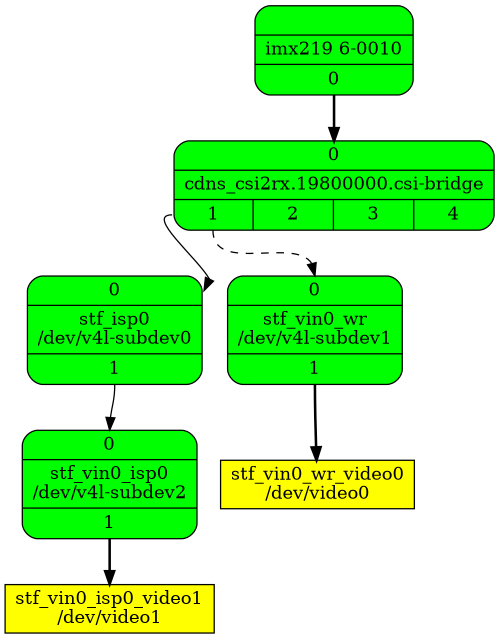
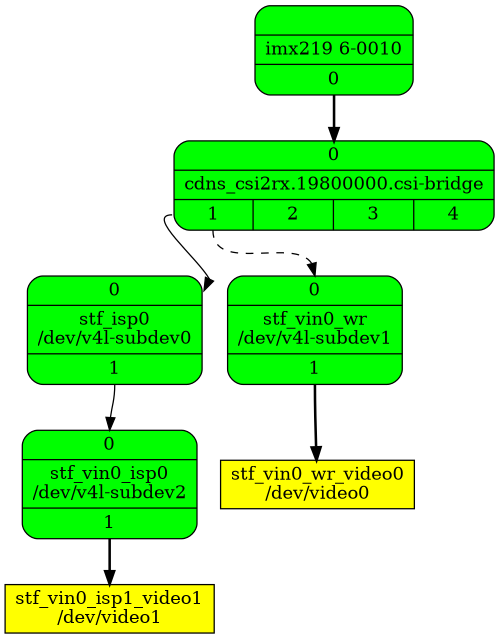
(110, 609) -> (110, 609)
